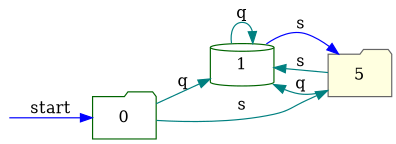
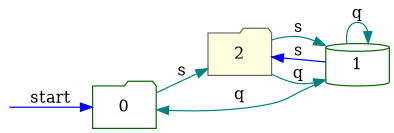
(360, 75) -> (240, 54)
(178, 94) -> (250, 107)
